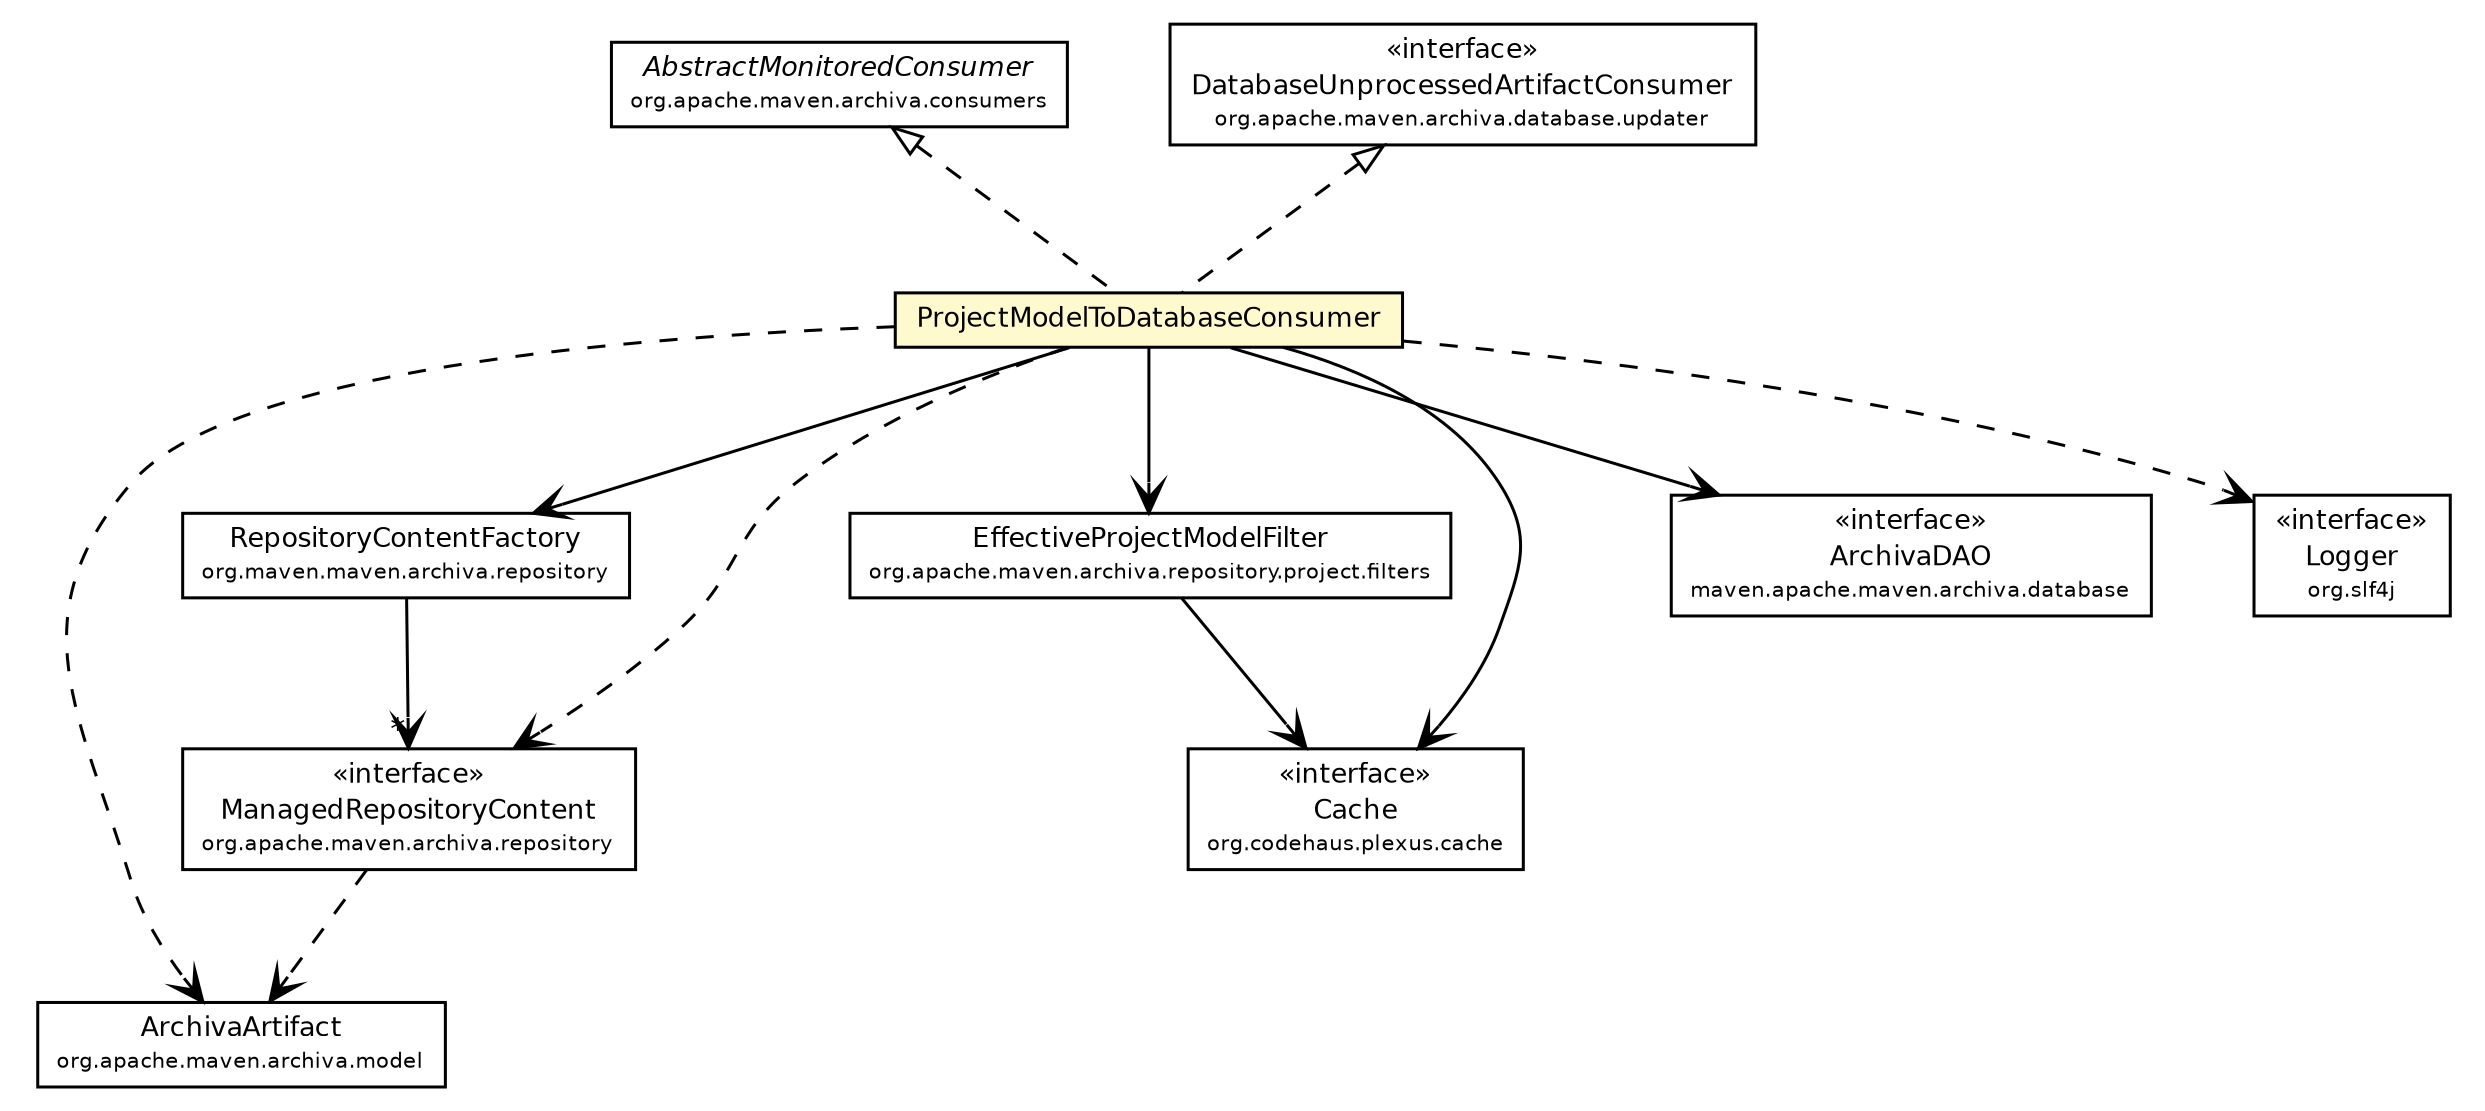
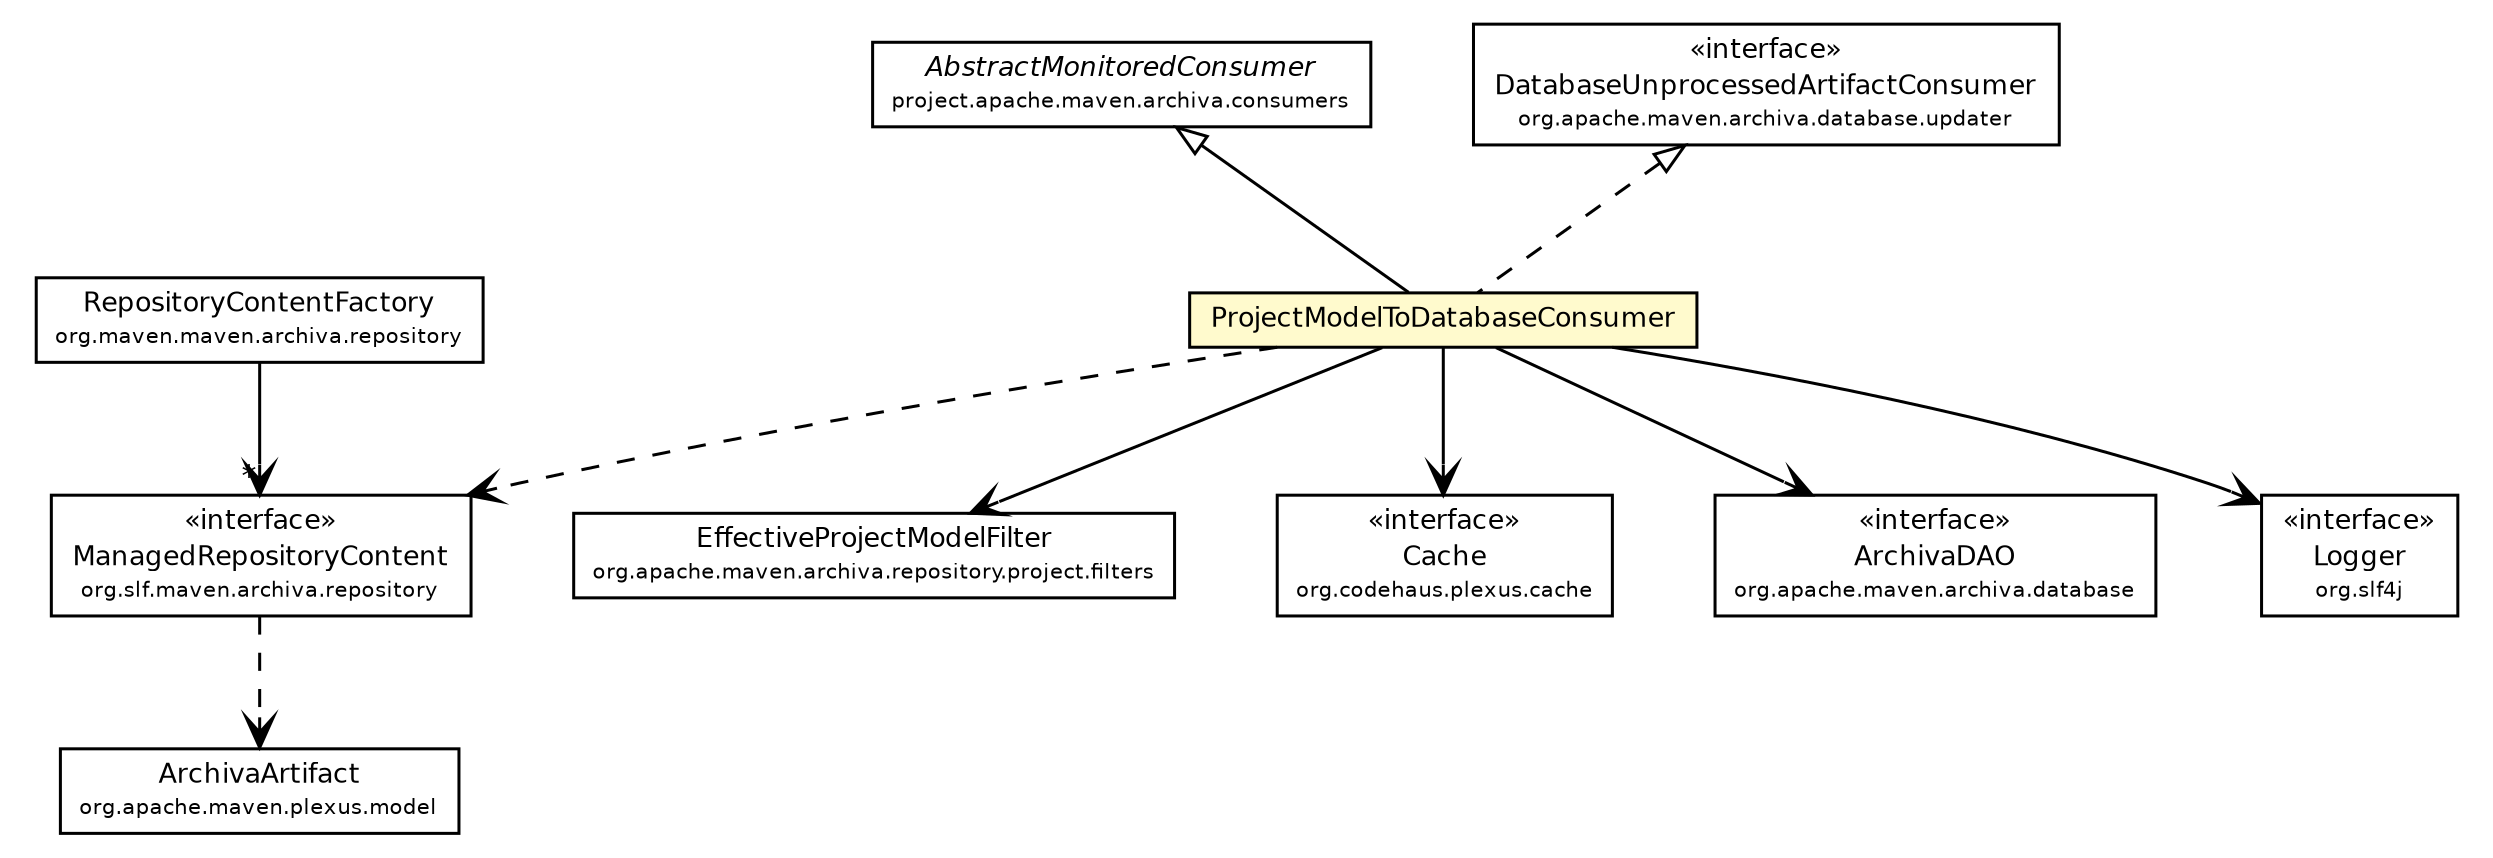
(839, 101) -> (1122, 101)
(1016, 219) -> (1305, 219)
(1817, 395) -> (1925, 407)
(241, 418) -> none
(816, 426) -> none
(1911, 590) -> (1935, 590)
(1234, 661) -> none
(409, 844) -> (261, 590)
(242, 1061) -> (260, 808)
